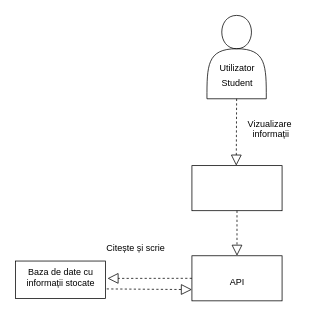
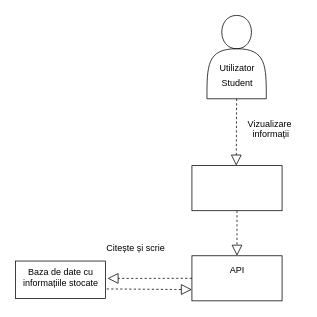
(237, 282) -> (237, 270)
(61, 283) -> (61, 283)
